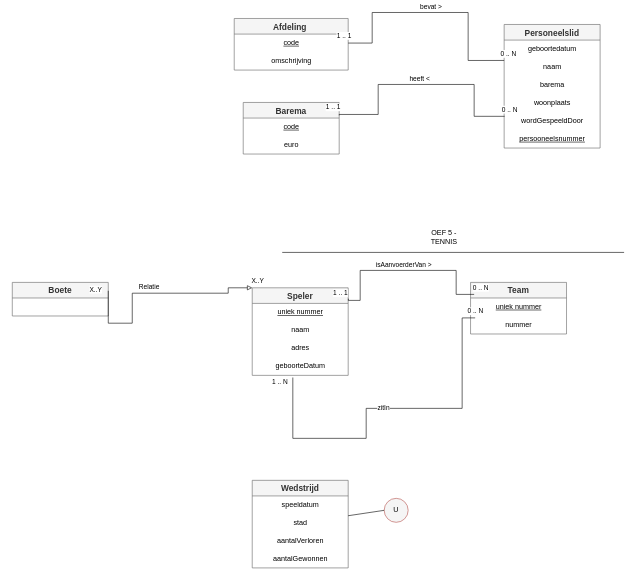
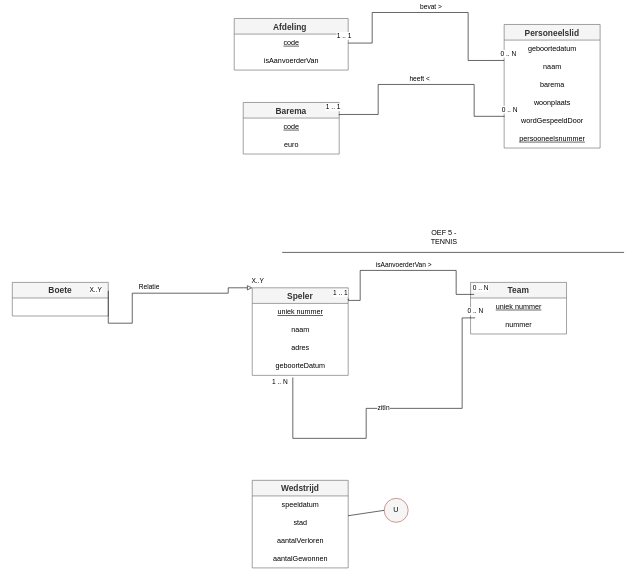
(292, 61) -> (292, 61)
